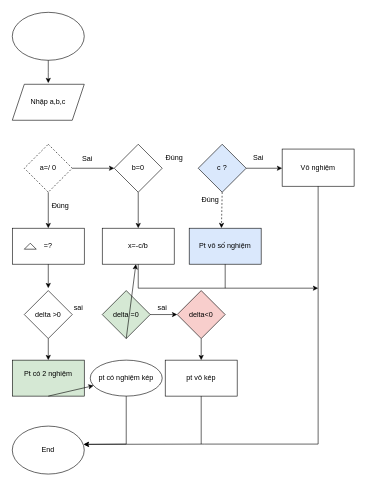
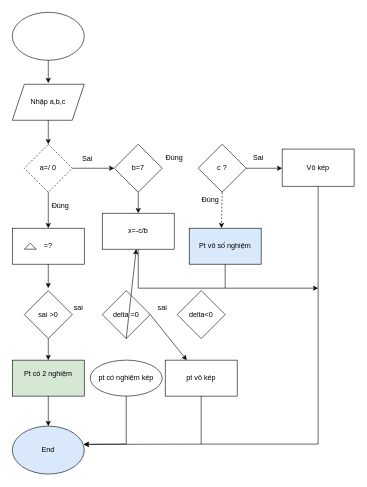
none -> (48, 138)
(138, 168) -> (138, 168)
(222, 168) -> (222, 168)
(318, 168) -> (318, 168)
(138, 246) -> (138, 231)
(48, 315) -> (48, 315)
(126, 315) -> (126, 315)
(161, 315) -> (167, 336)
(201, 315) -> (201, 315)
(201, 354) -> none
(71, 391) -> (48, 420)
(48, 450) -> (48, 450)
